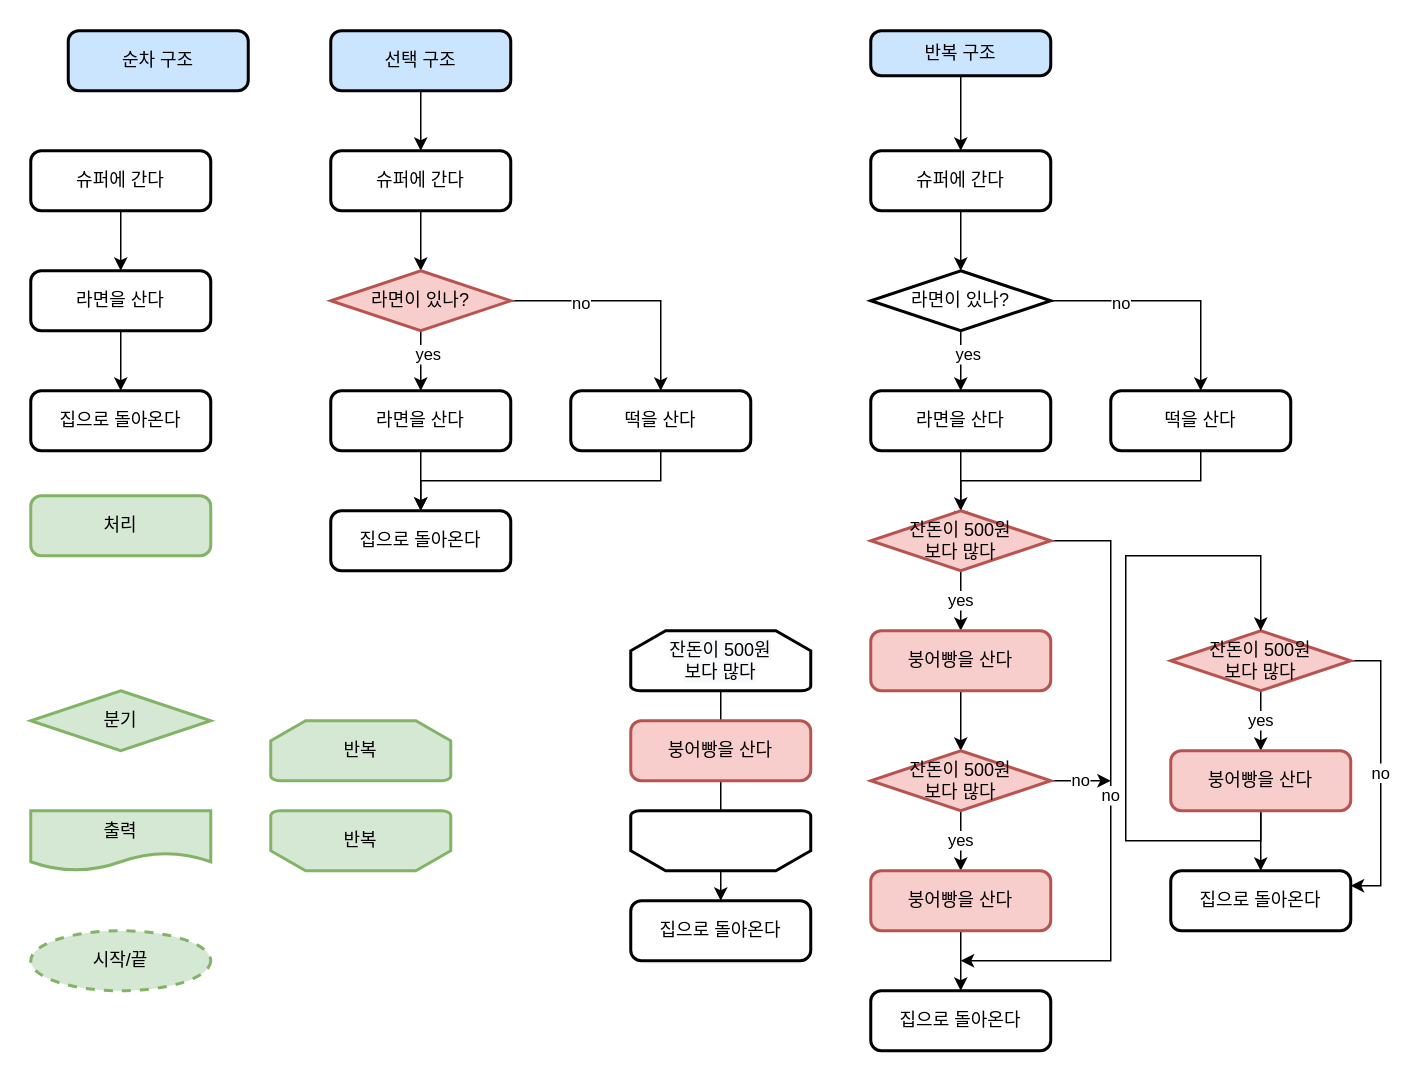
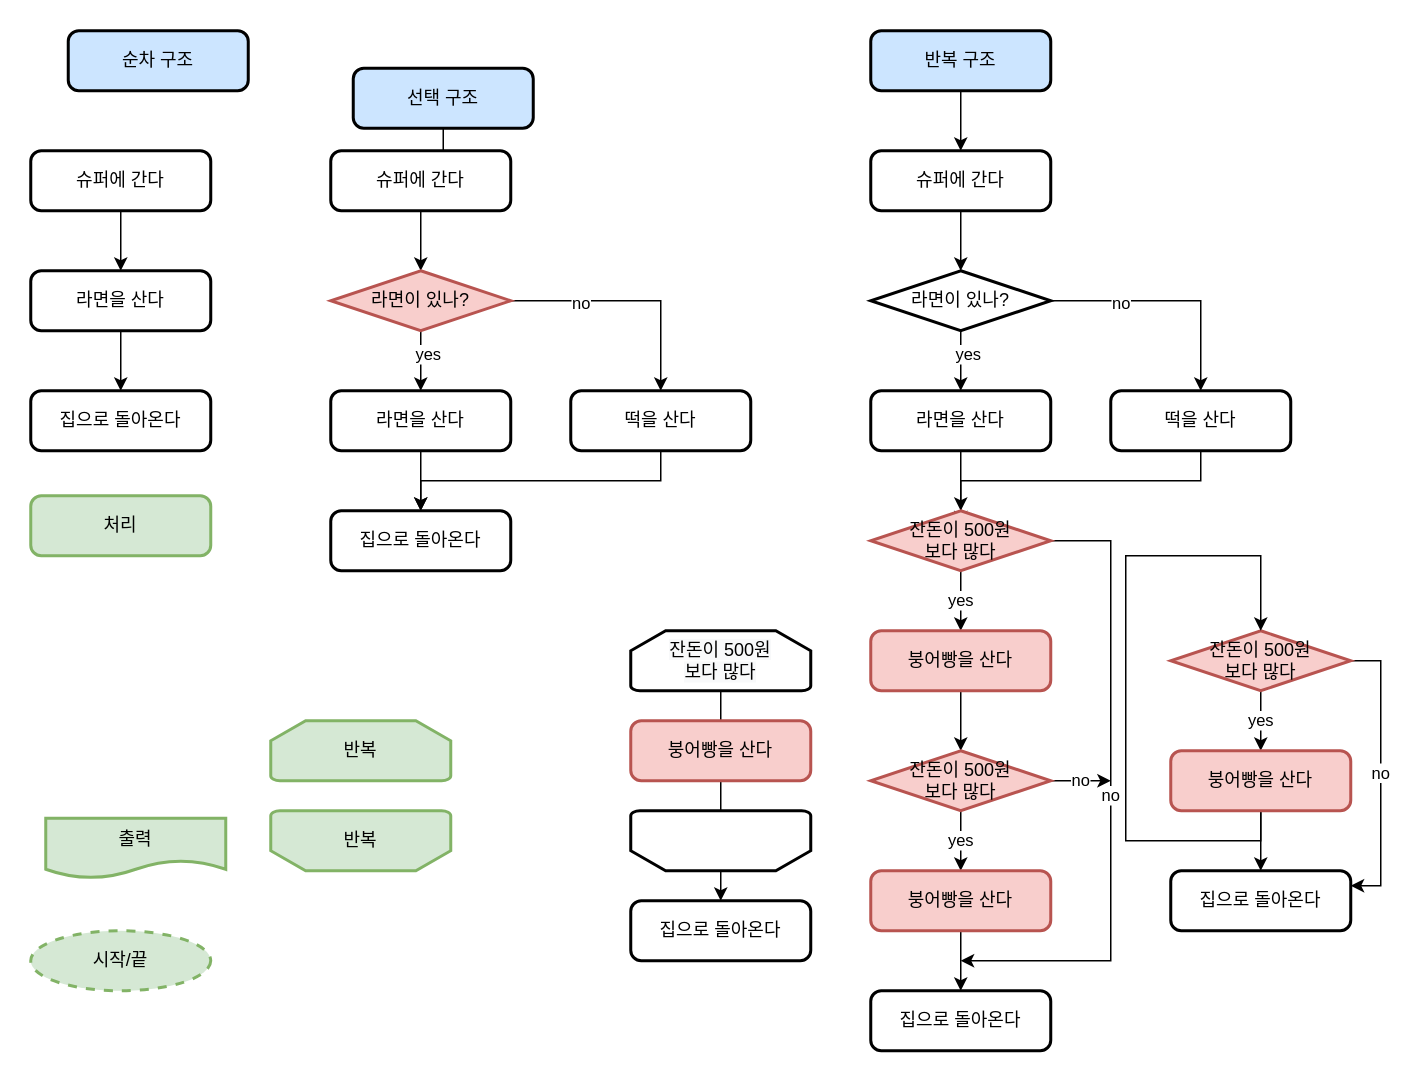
(961, 53) -> (961, 61)
(421, 61) -> (443, 98)
(121, 721) -> none
(121, 841) -> (136, 848)
